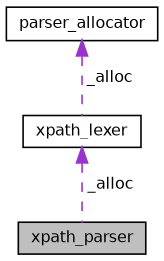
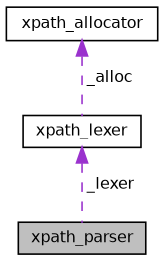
(82, 24) -> (82, 24)
(108, 185) -> (108, 185)
